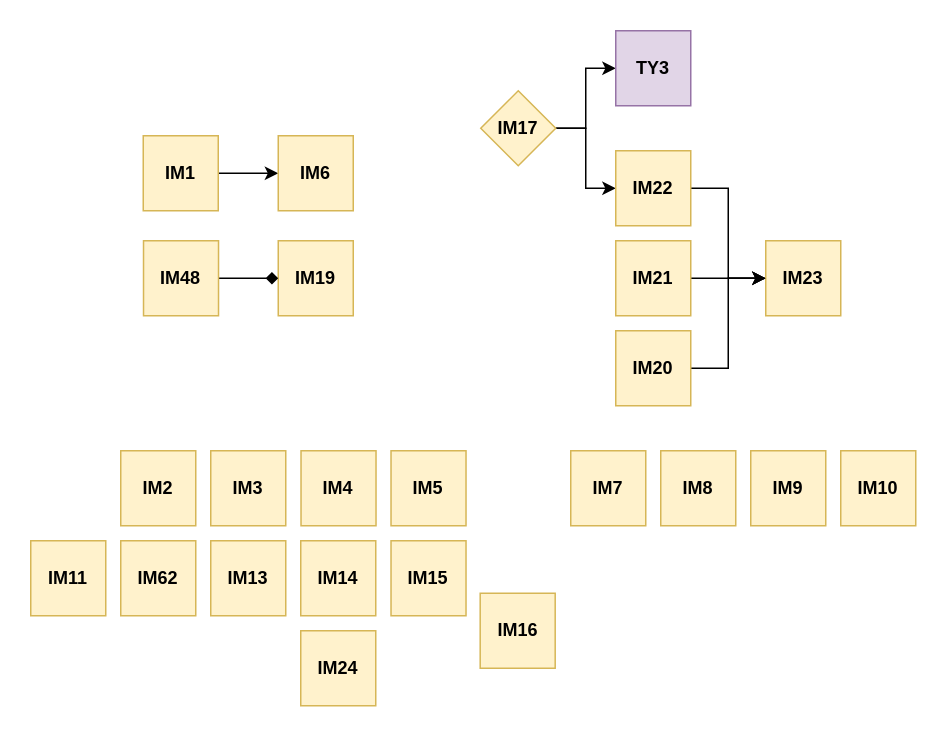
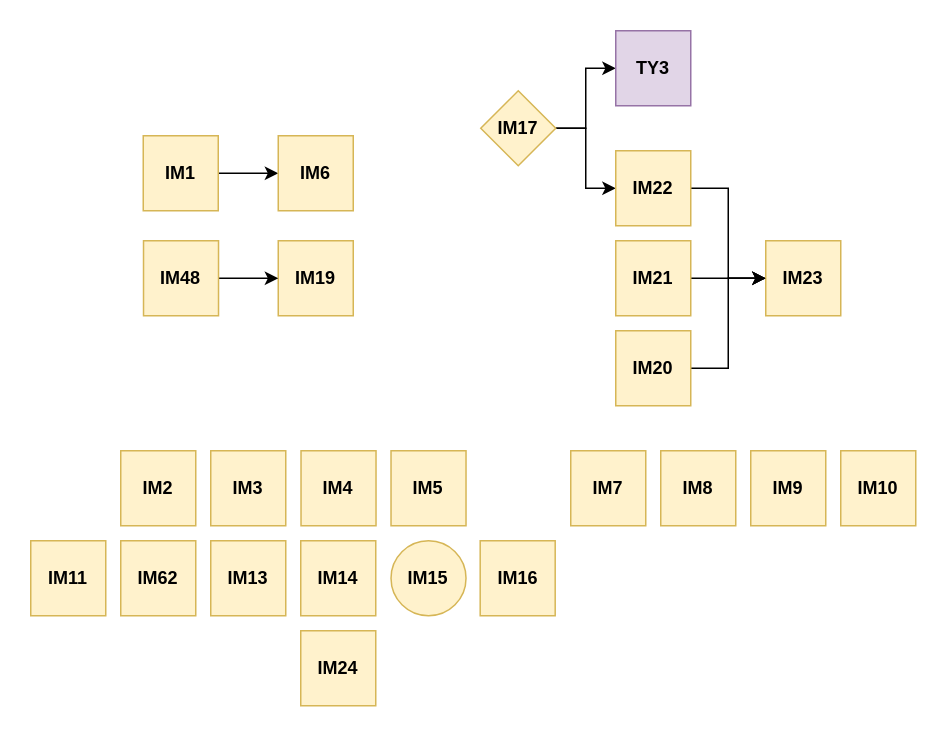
(266, 278) -> (267, 278)
(429, 578) -> (429, 578)
(518, 631) -> (518, 578)
